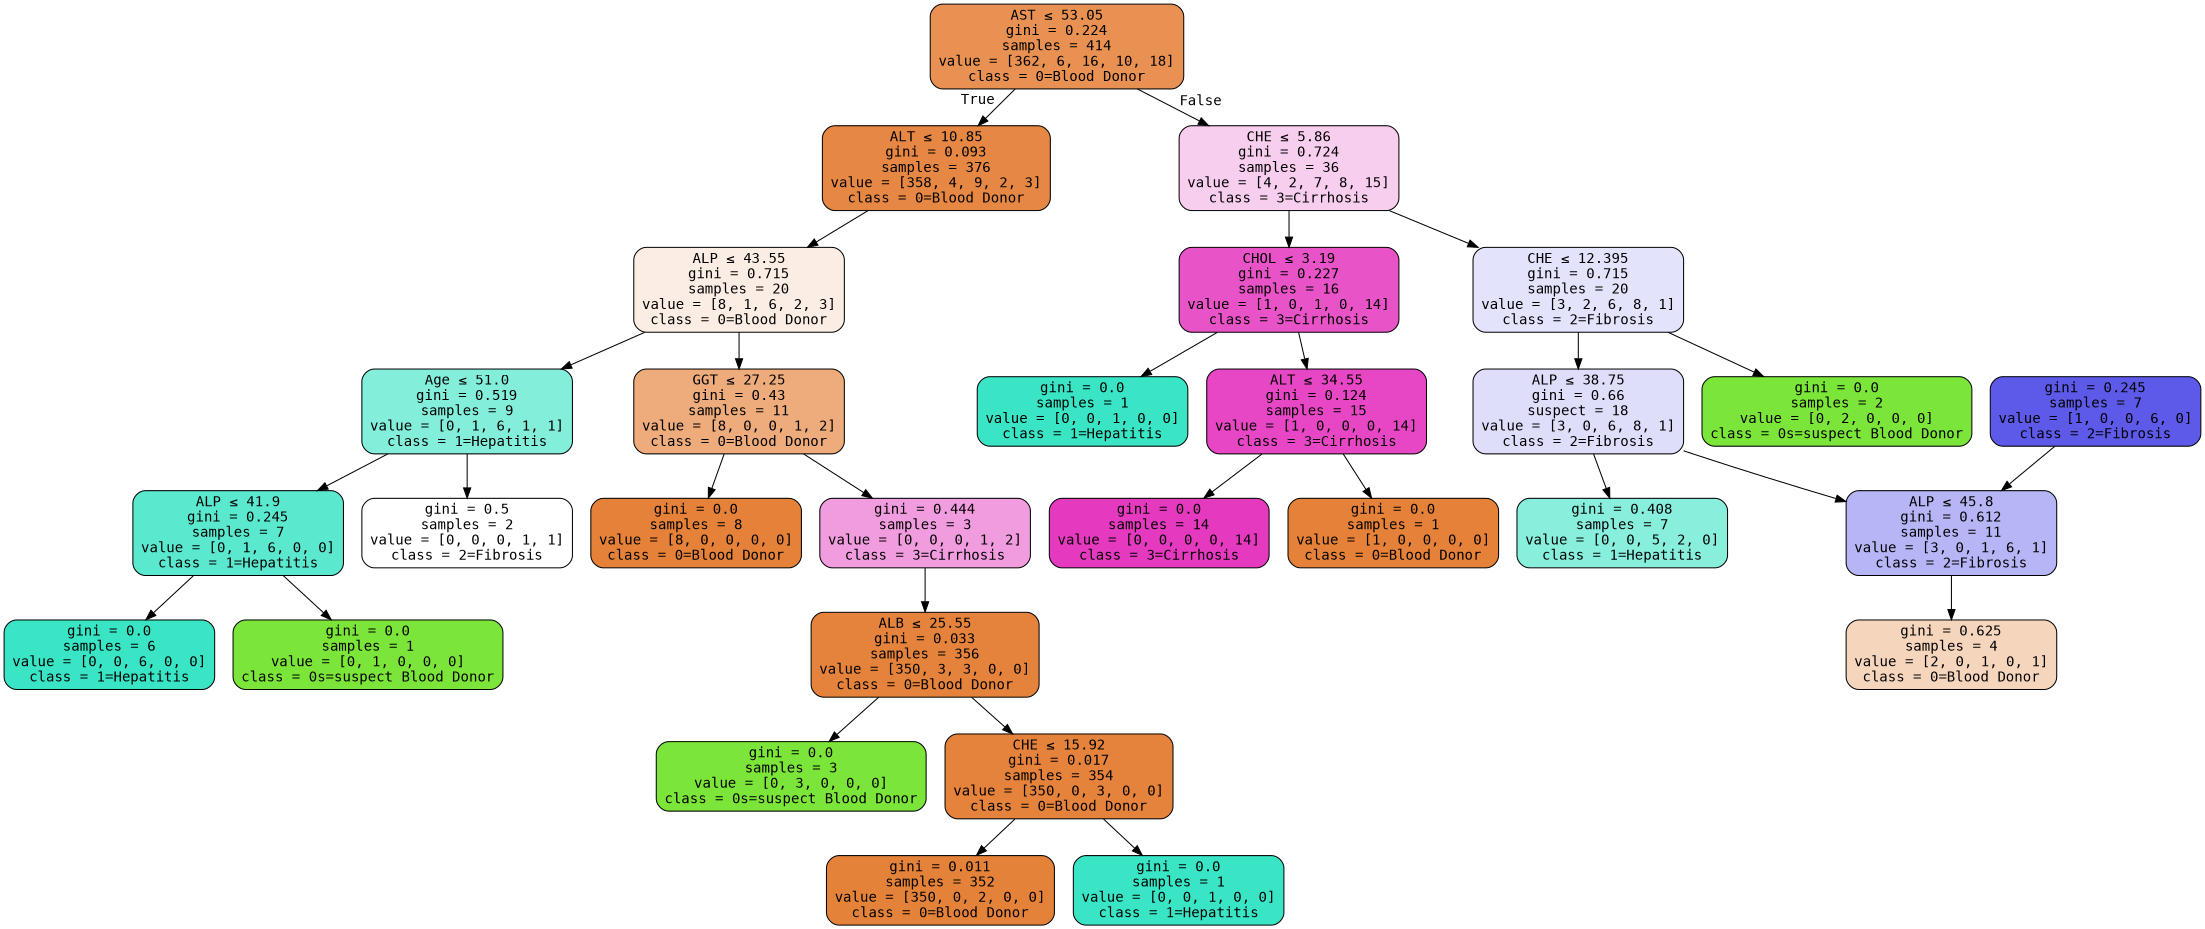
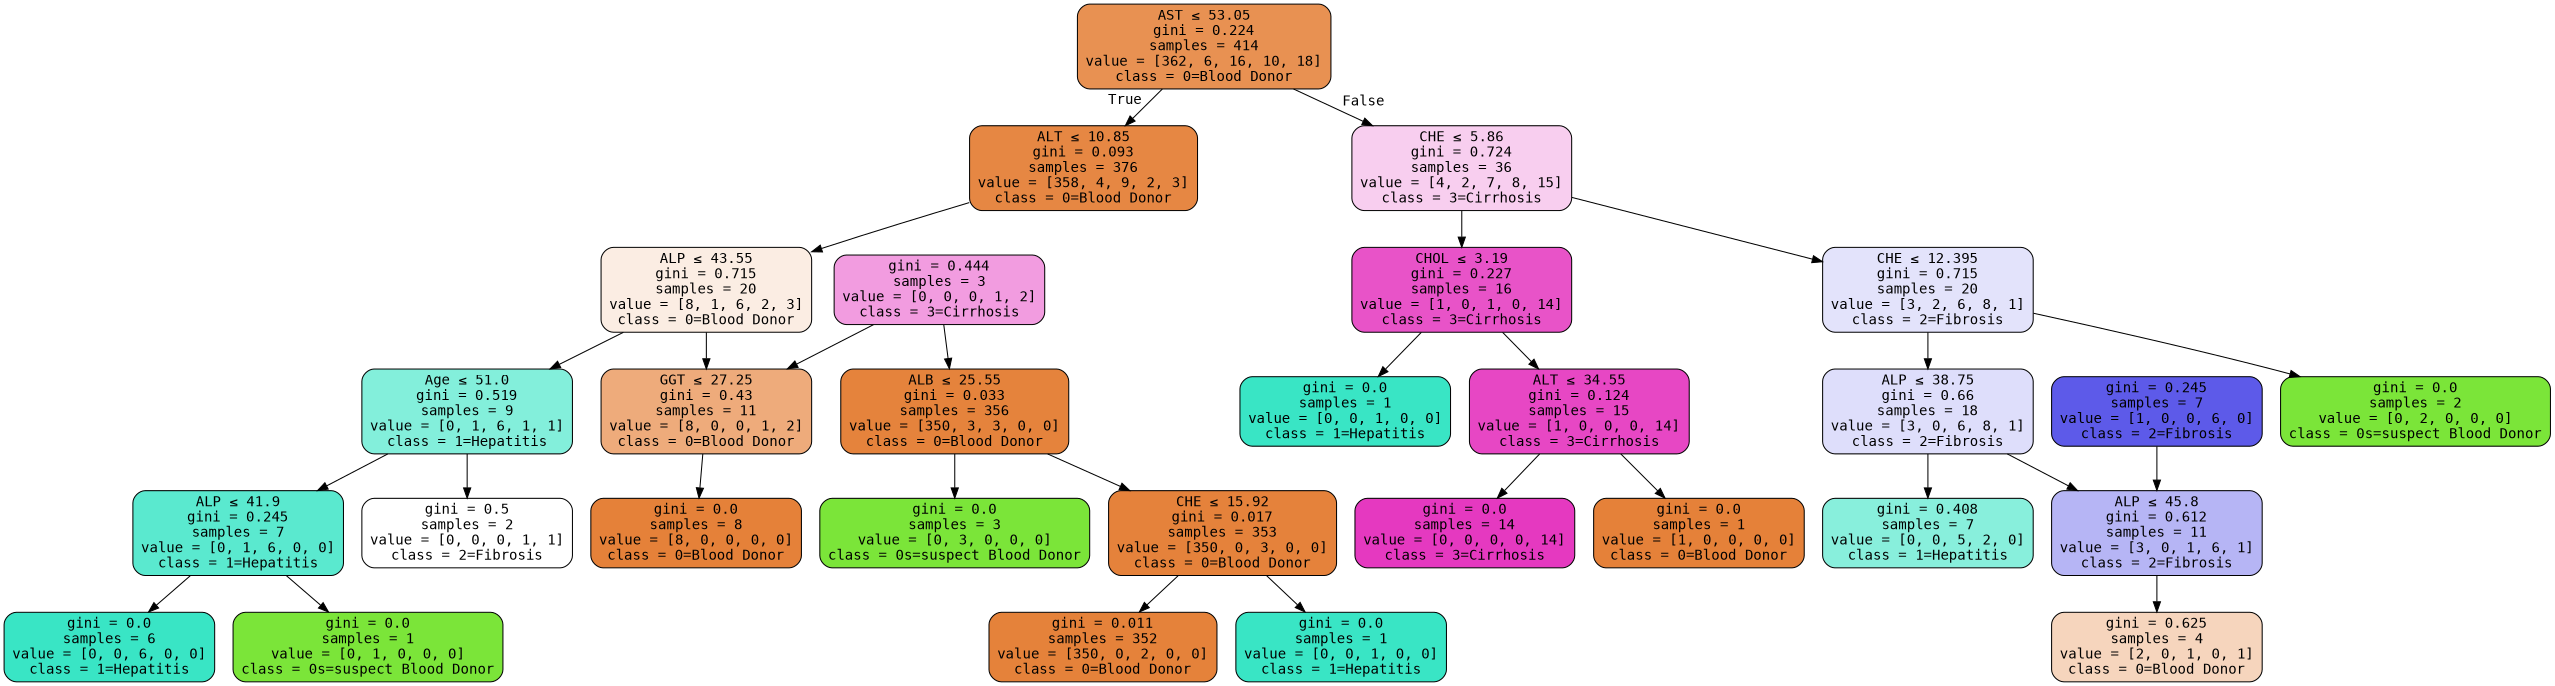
(1578, 411) -> (1928, 411)
(834, 473) -> (835, 344)
(1059, 776) -> (1223, 533)
